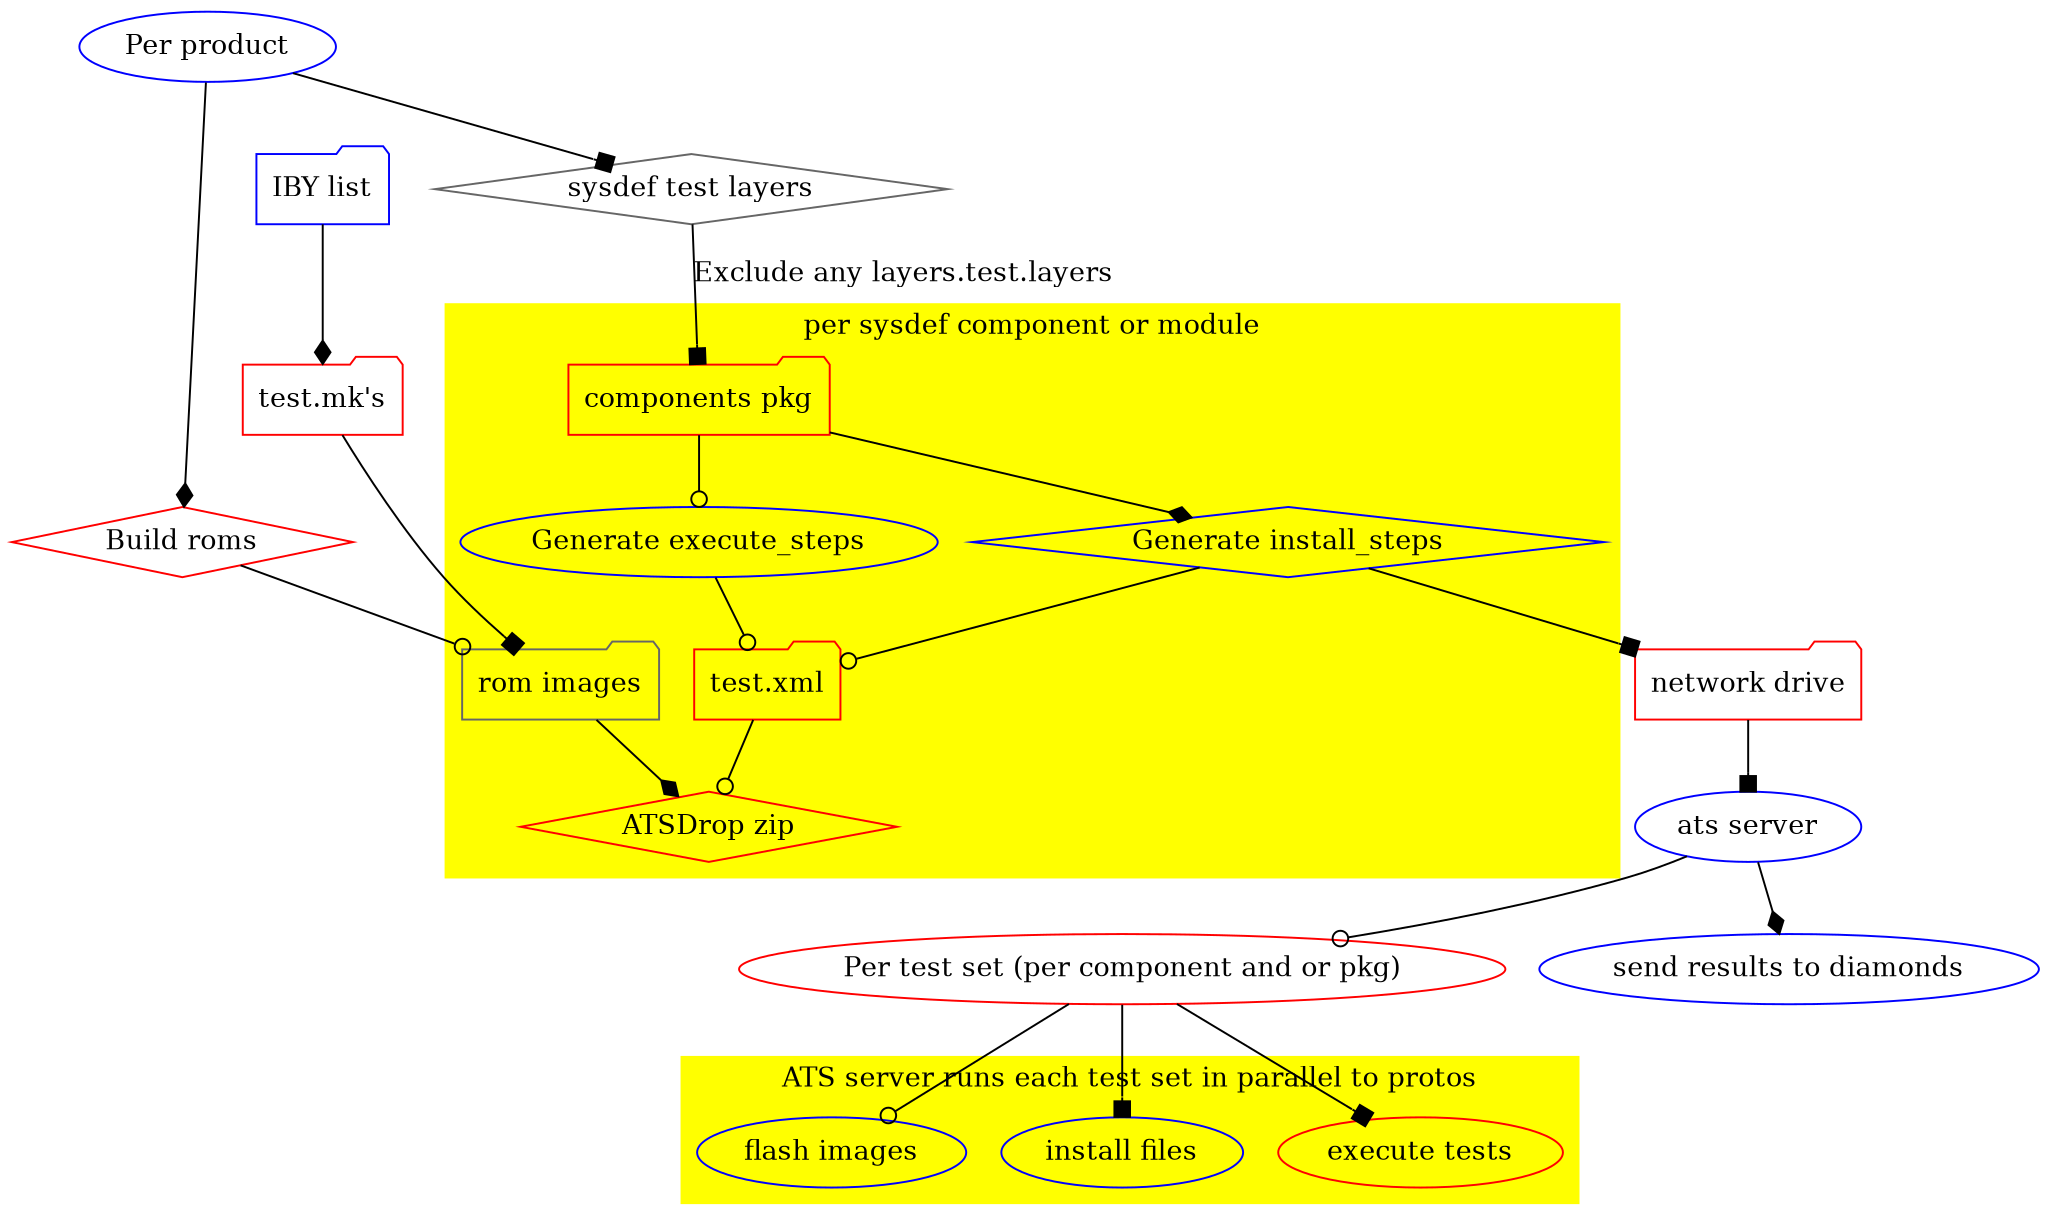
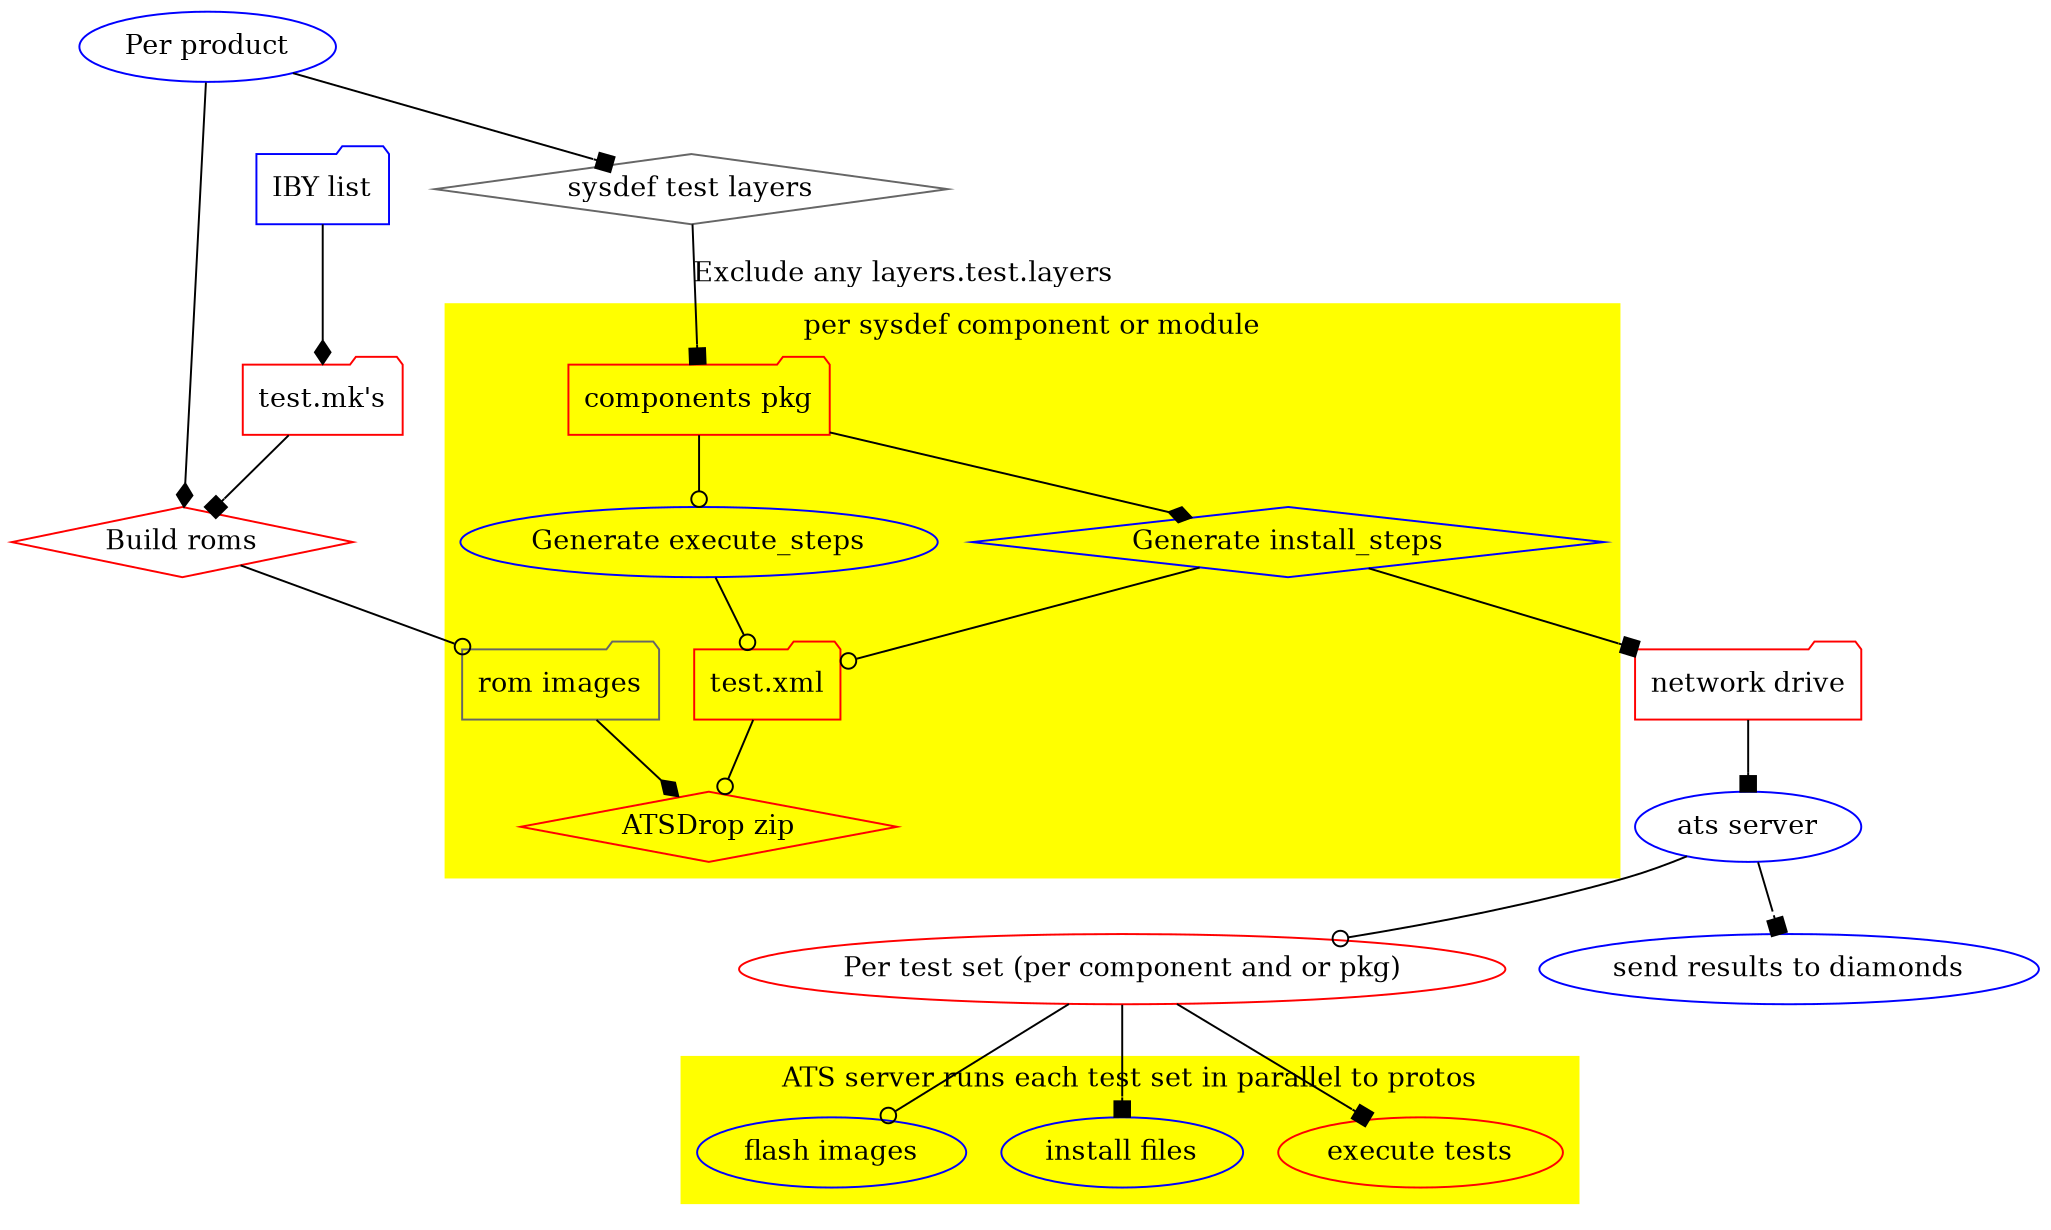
(415, 542) -> (257, 467)
(1765, 887) -> (1765, 887)
